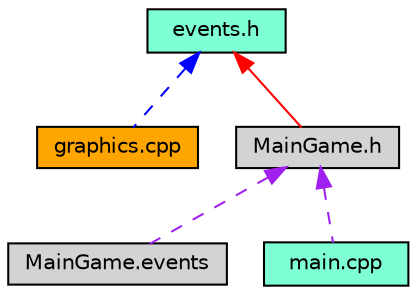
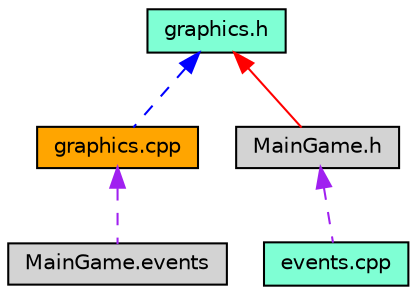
(217, 31) -> (217, 31)
(209, 211) -> (118, 216)
(336, 264) -> (336, 264)
